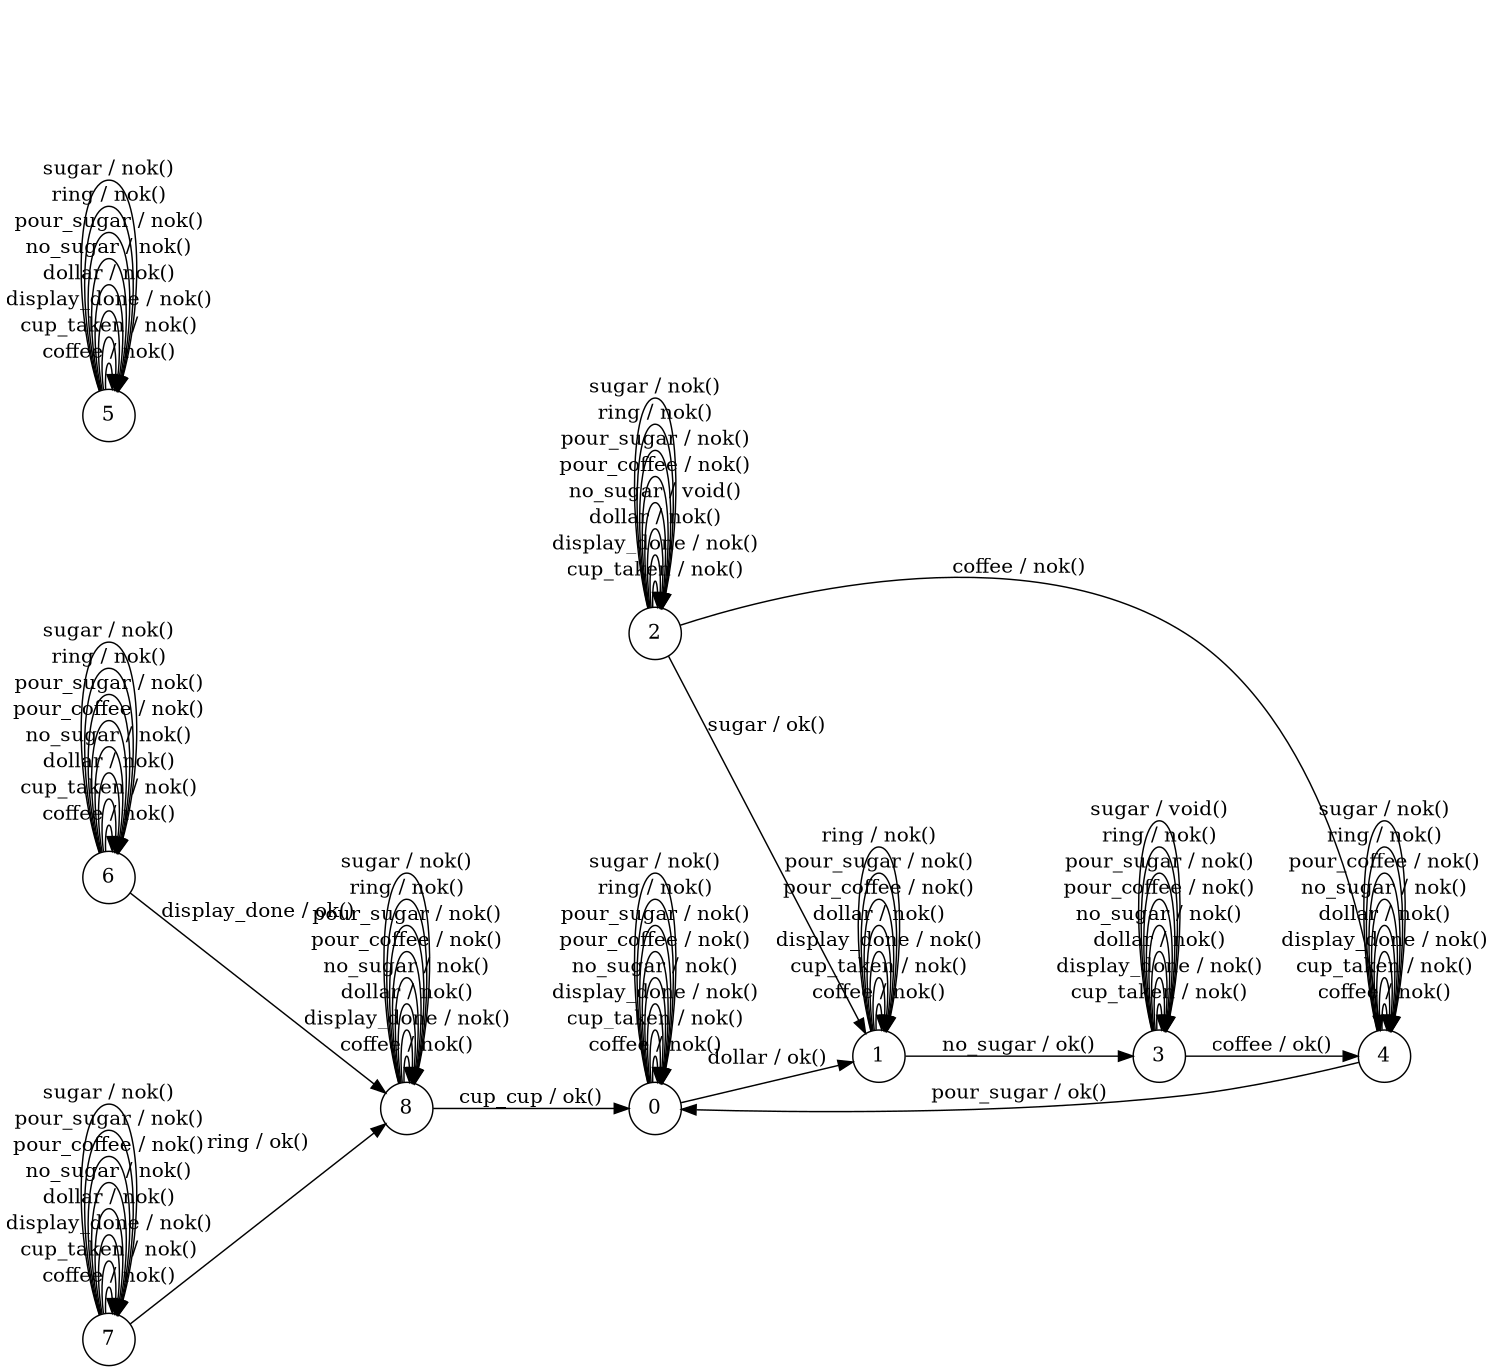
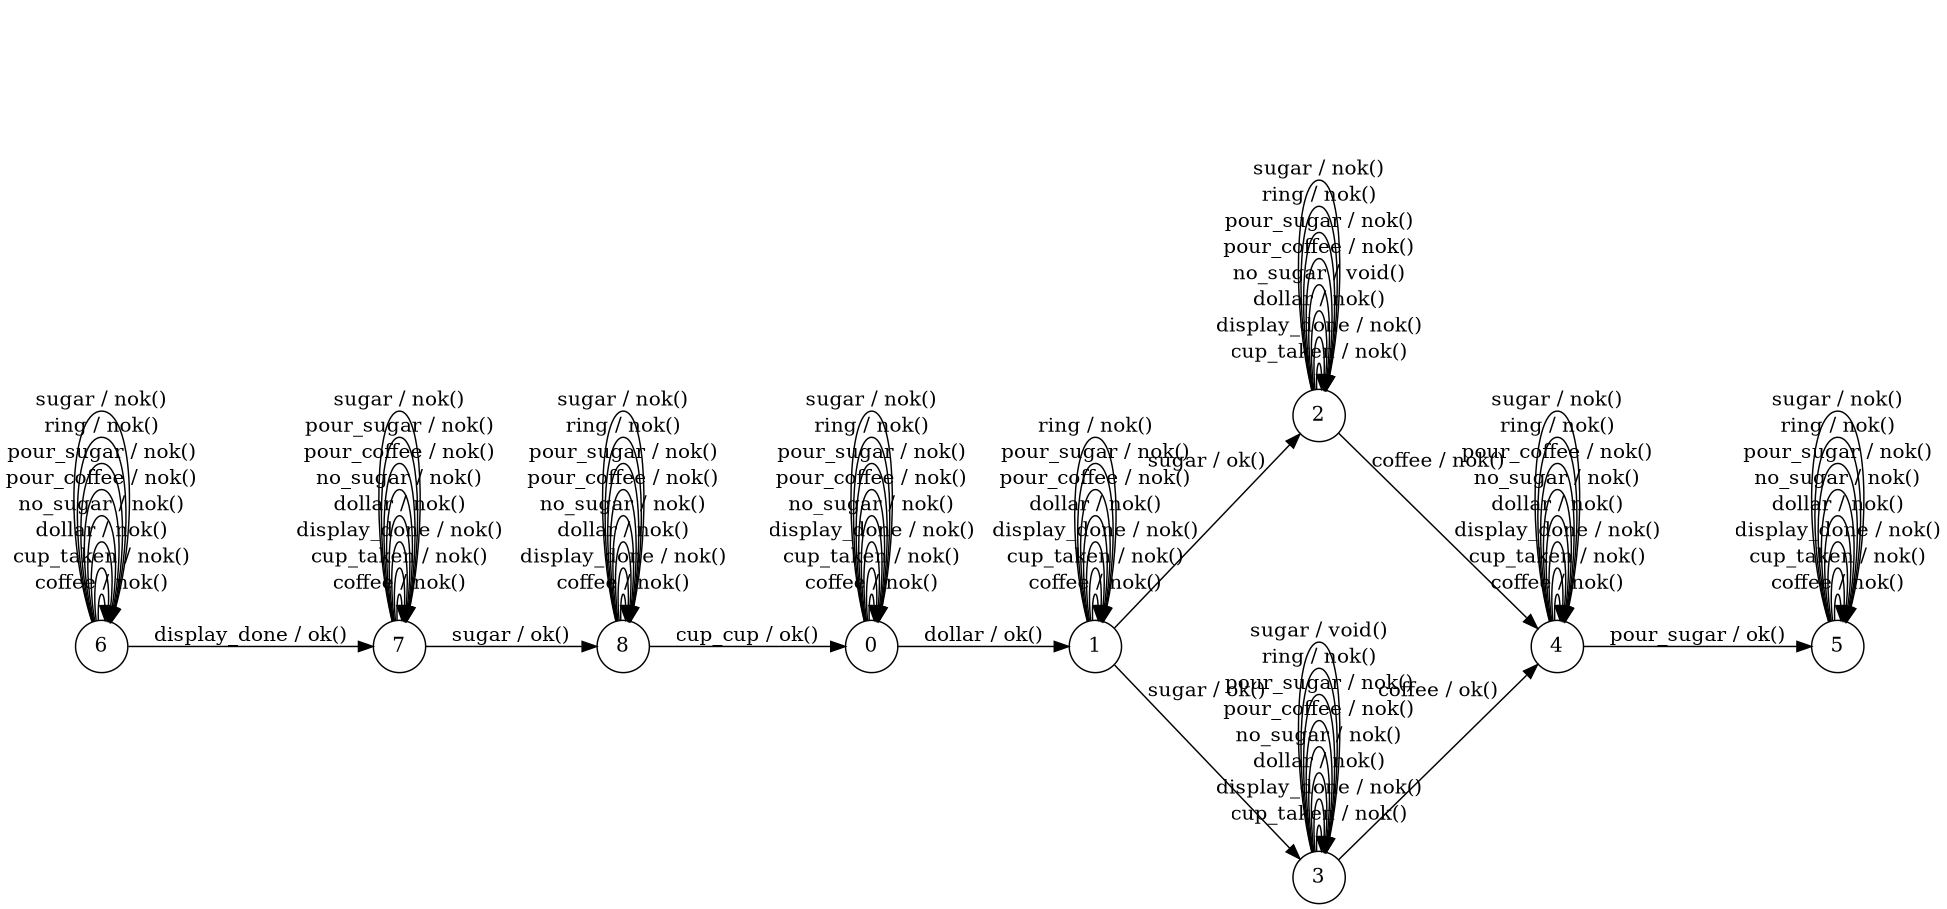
(764, 838) -> (1202, 536)
(252, 989) -> (243, 646)
(1019, 1045) -> (1207, 691)
(1030, 1107) -> (1690, 646)
(258, 1143) -> (511, 636)
